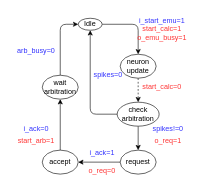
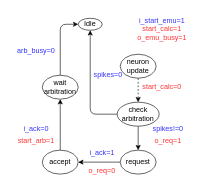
(133, 24) -> none
